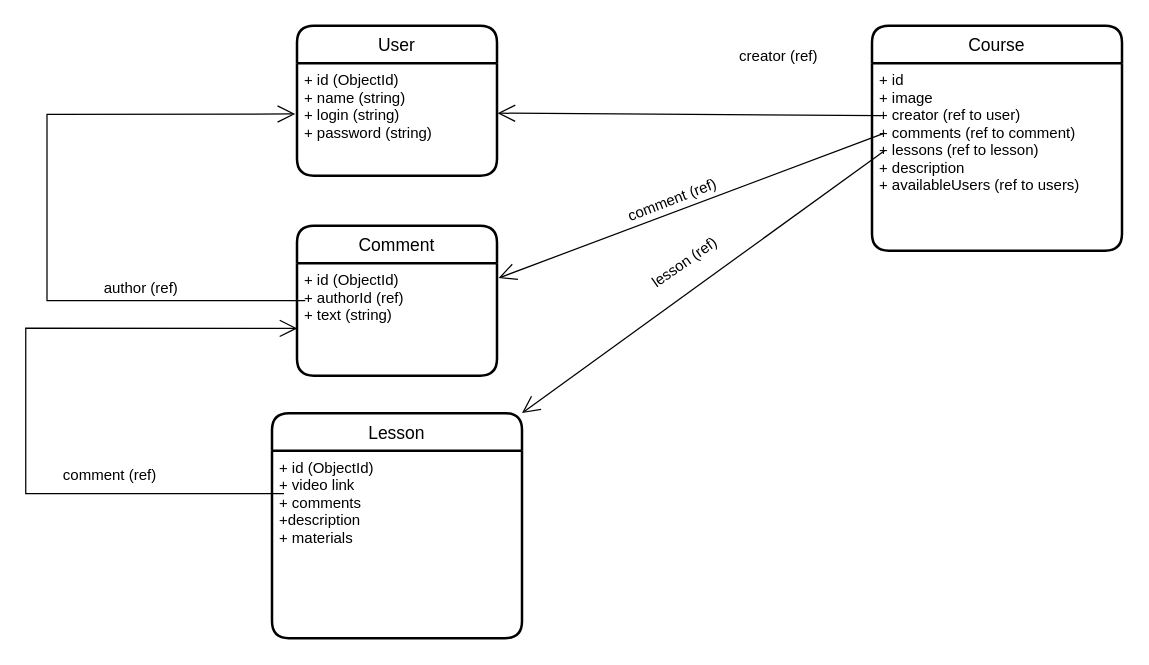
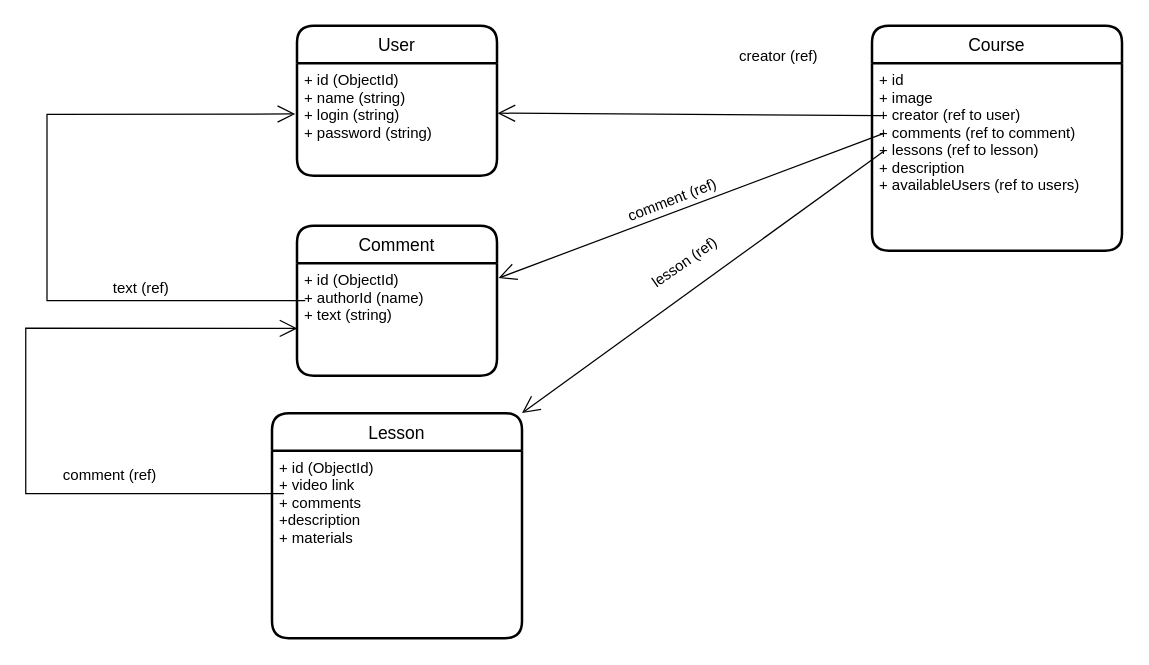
(361, 280) -> (361, 280)
(141, 288) -> (141, 288)
